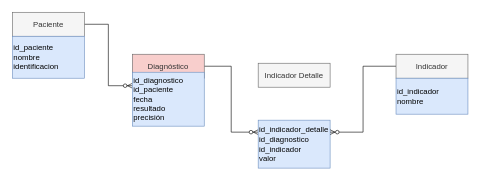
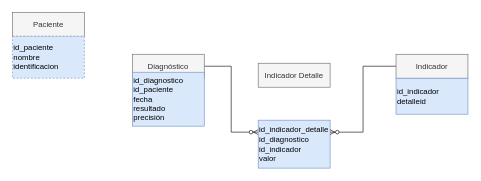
(108, 55) -> (48, 36)
(48, 57) -> (48, 57)
(168, 66) -> (168, 66)
(421, 96) -> (421, 96)
